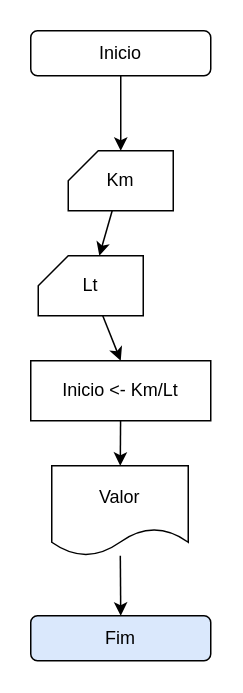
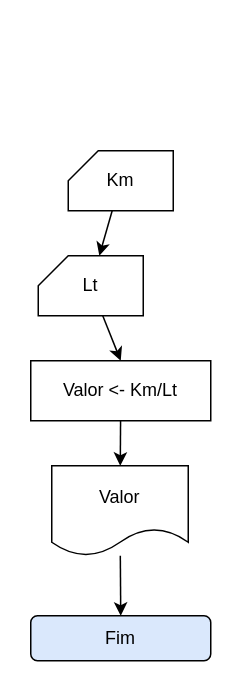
(121, 53) -> none
(121, 108) -> none
(121, 391) -> (121, 391)
